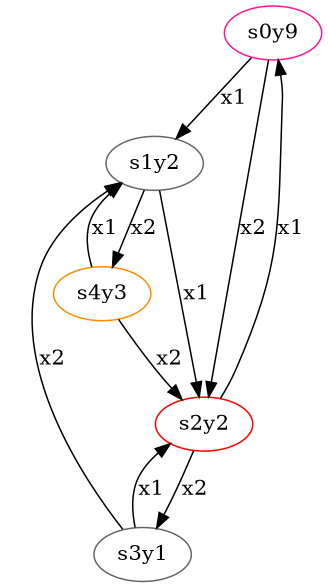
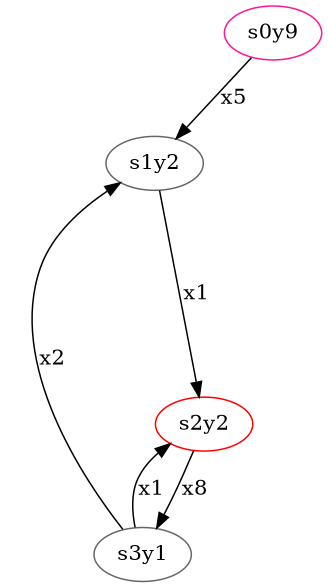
(234, 98) -> (234, 98)
(240, 221) -> none
(275, 242) -> none
(102, 294) -> none
(195, 489) -> (195, 489)
